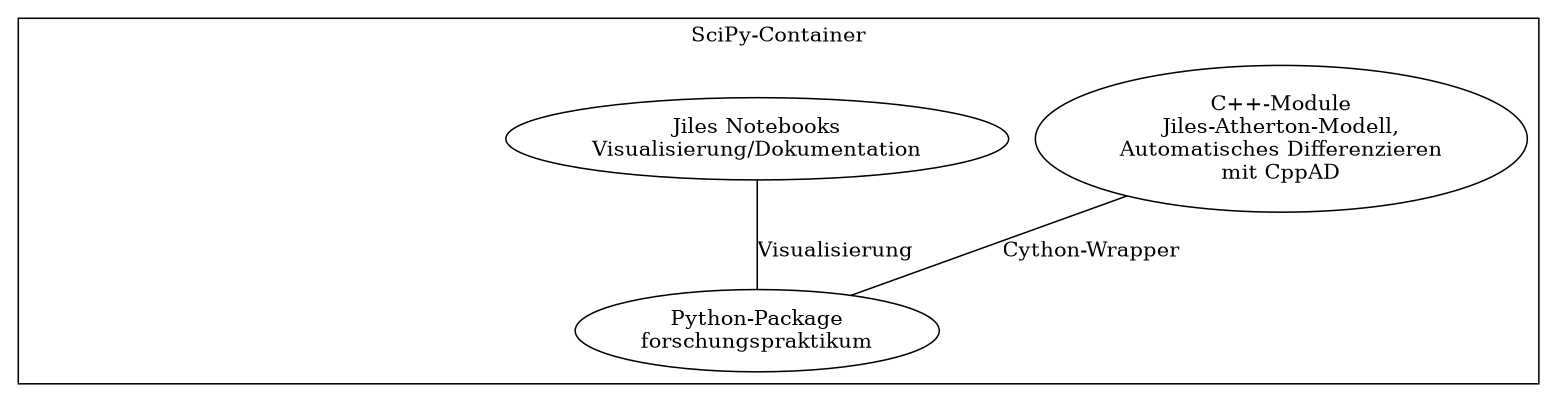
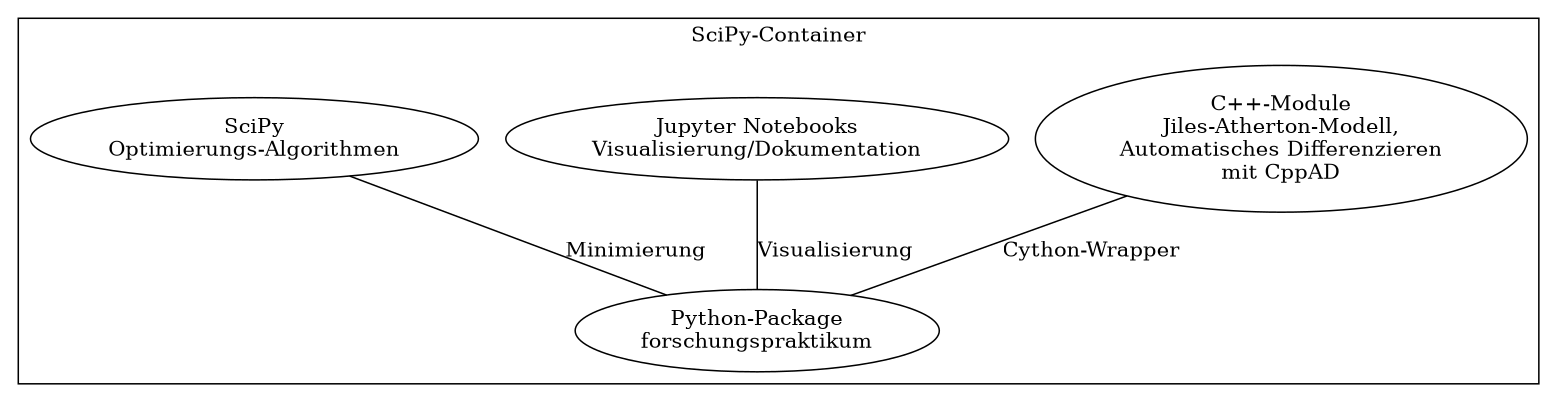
none -> (254, 139)
(757, 139) -> (757, 139)
